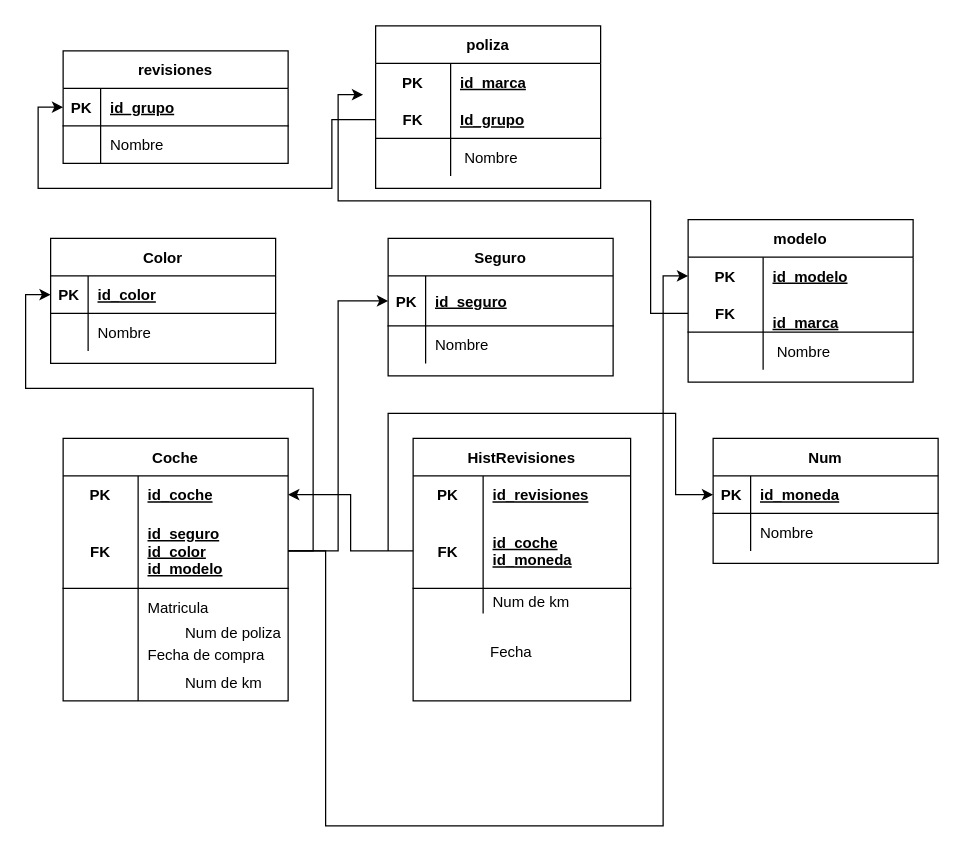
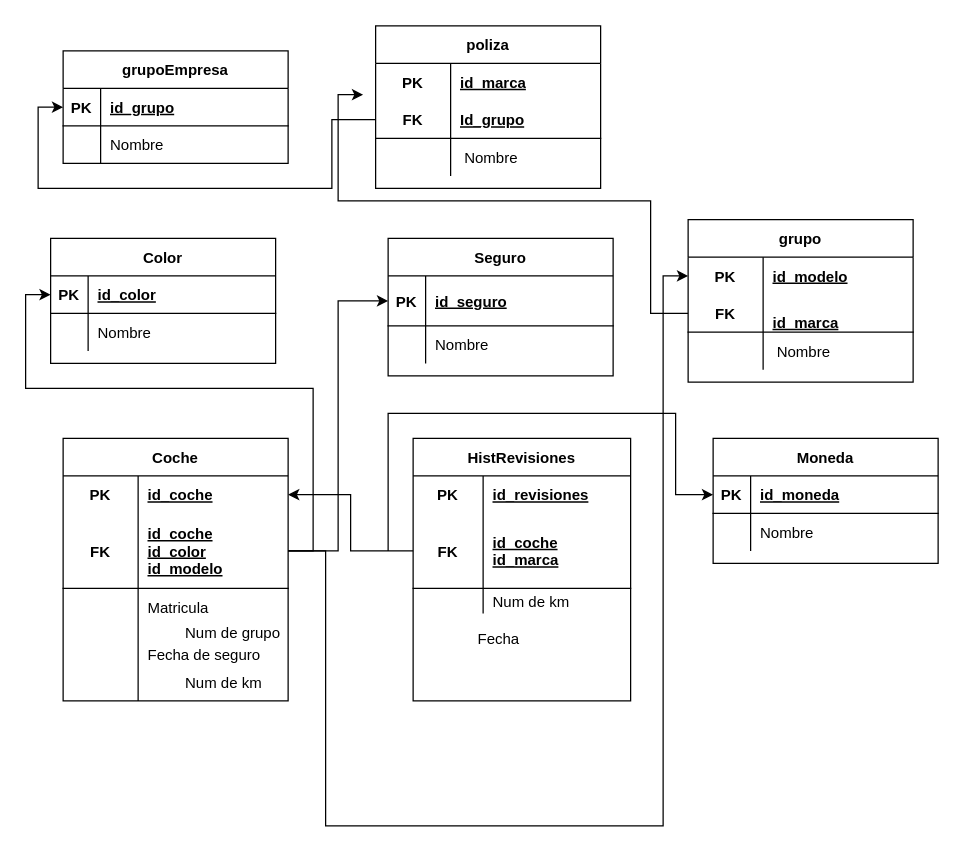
(175, 70) -> (175, 70)
(800, 239) -> (800, 239)
(825, 458) -> (825, 458)
(183, 534) -> (179, 534)
(524, 543) -> (524, 543)
(232, 633) -> (232, 633)
(556, 651) -> (543, 638)
(207, 655) -> (207, 655)
